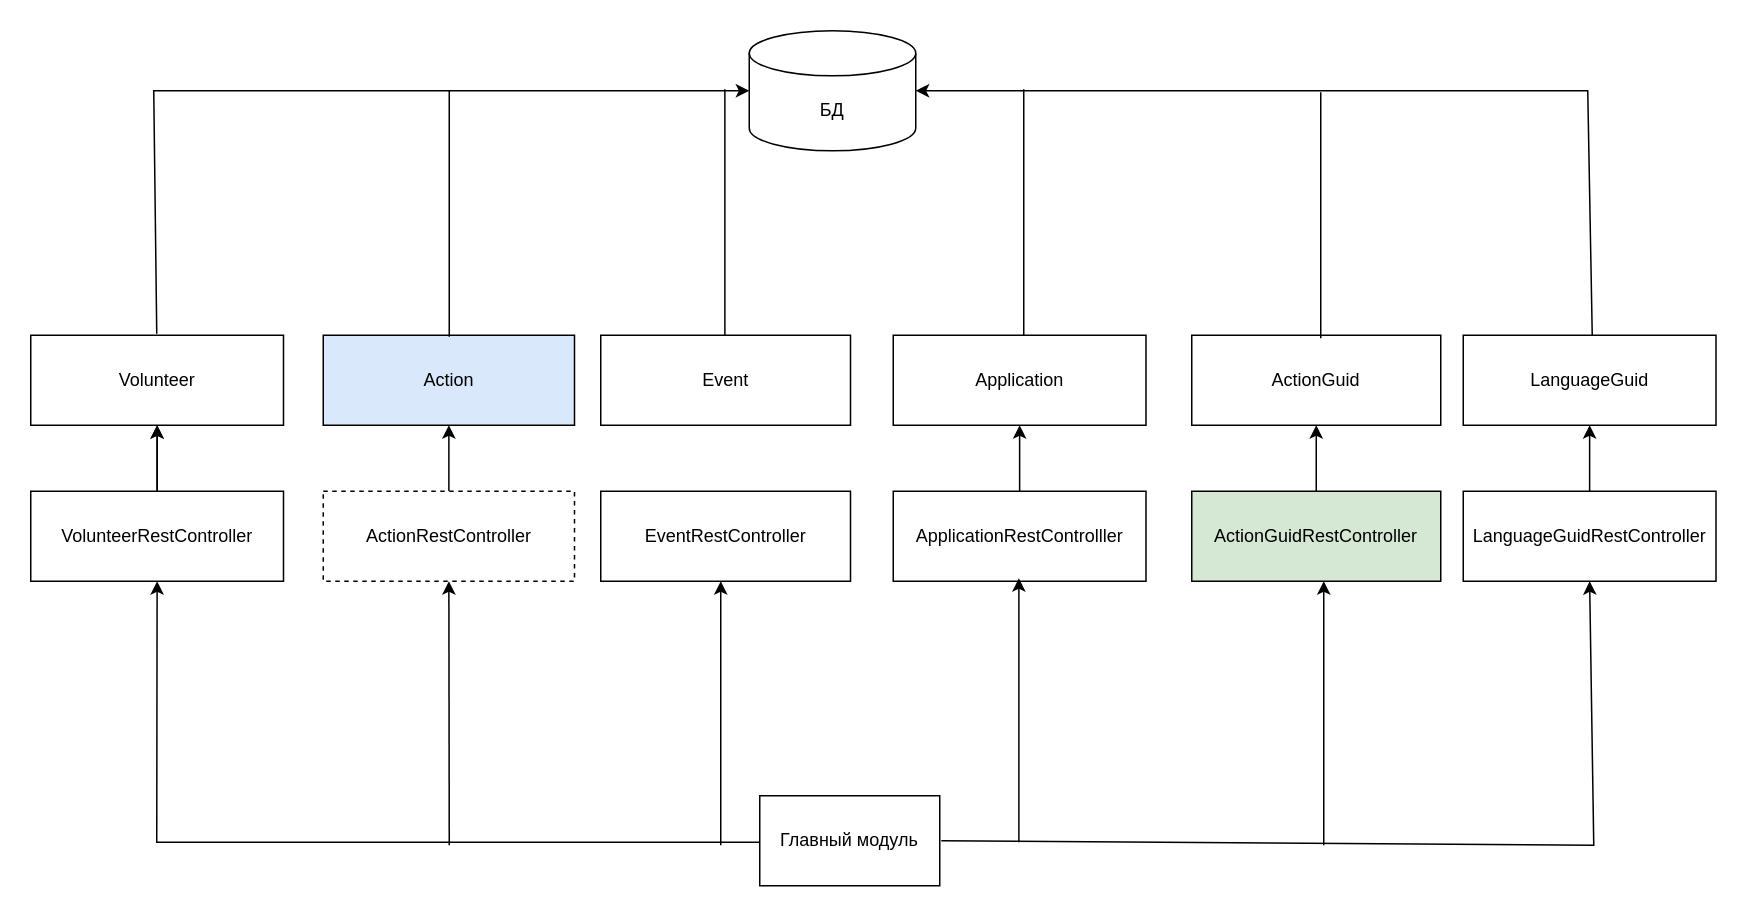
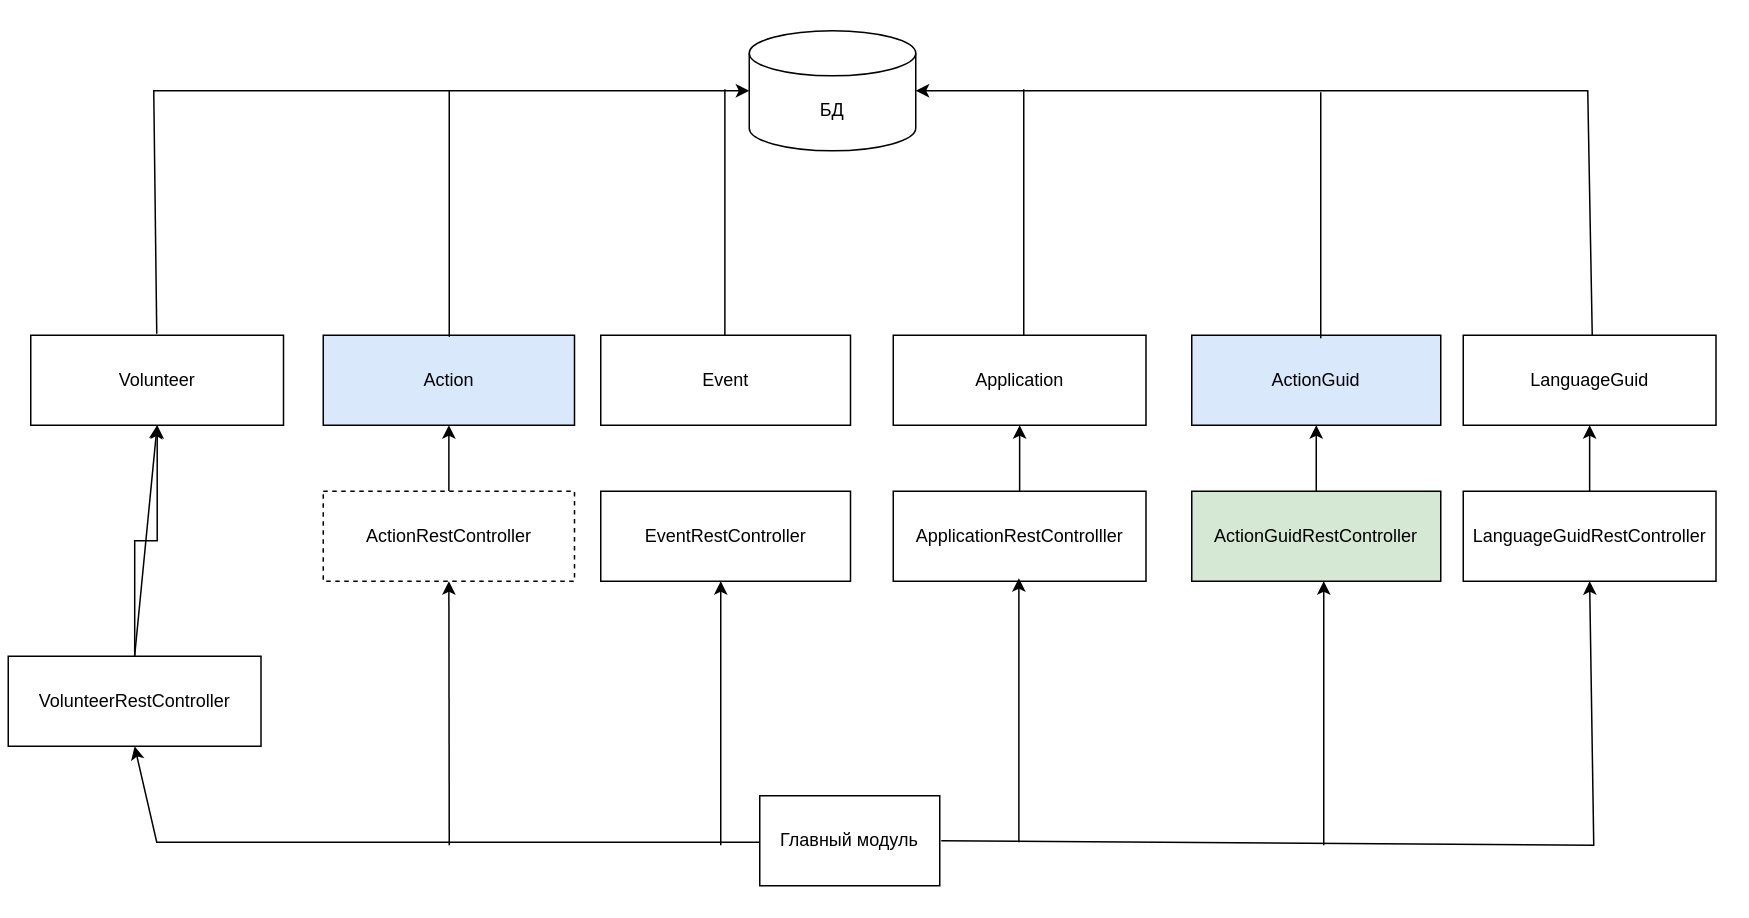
(1316, 380) -> (1316, 380)
(157, 536) -> (135, 701)
